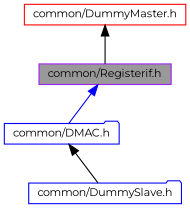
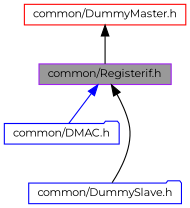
(87, 168) -> (130, 139)
